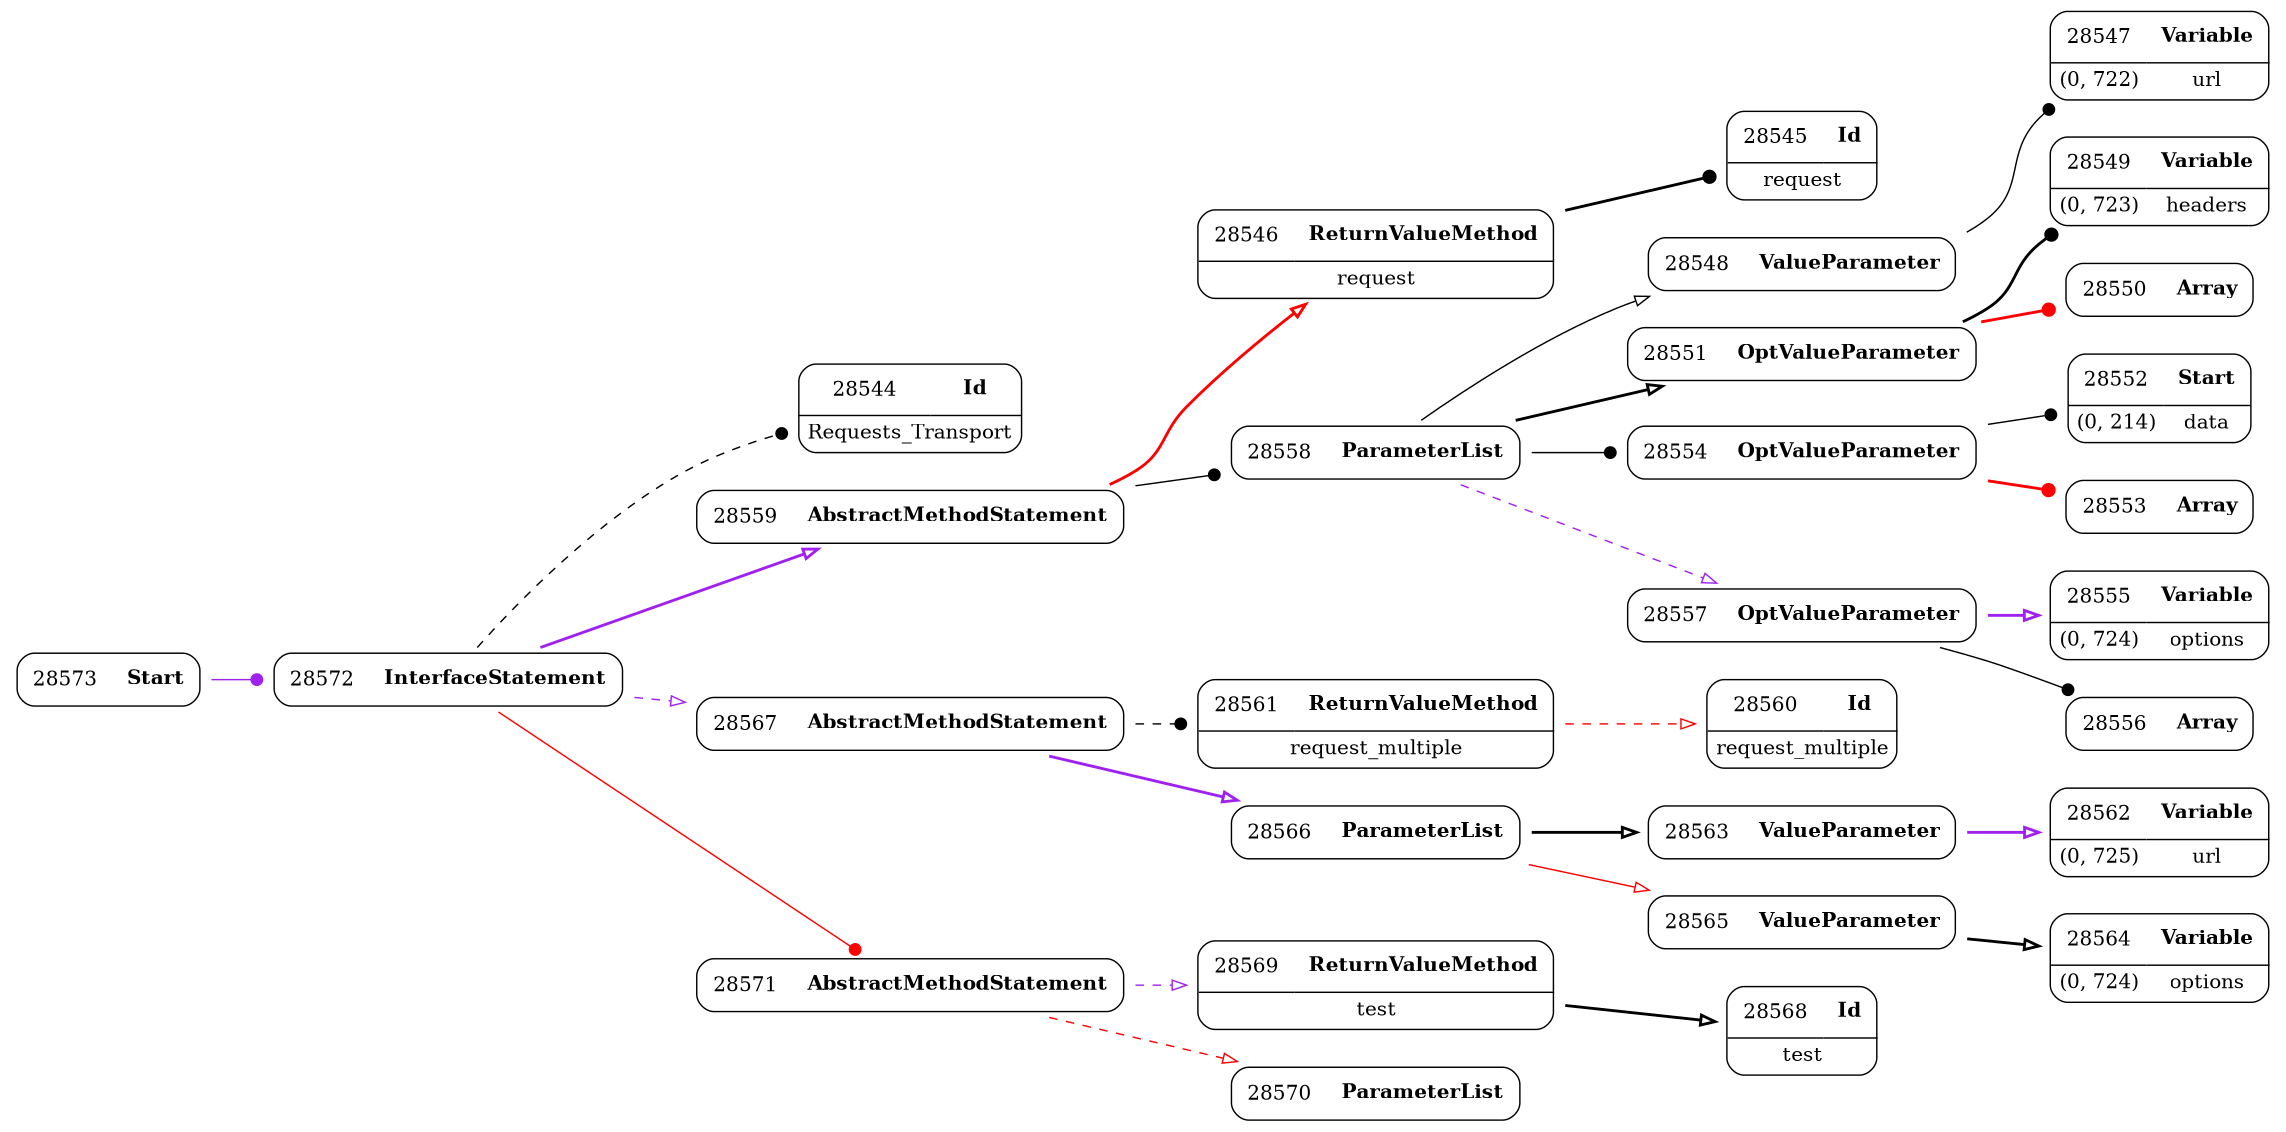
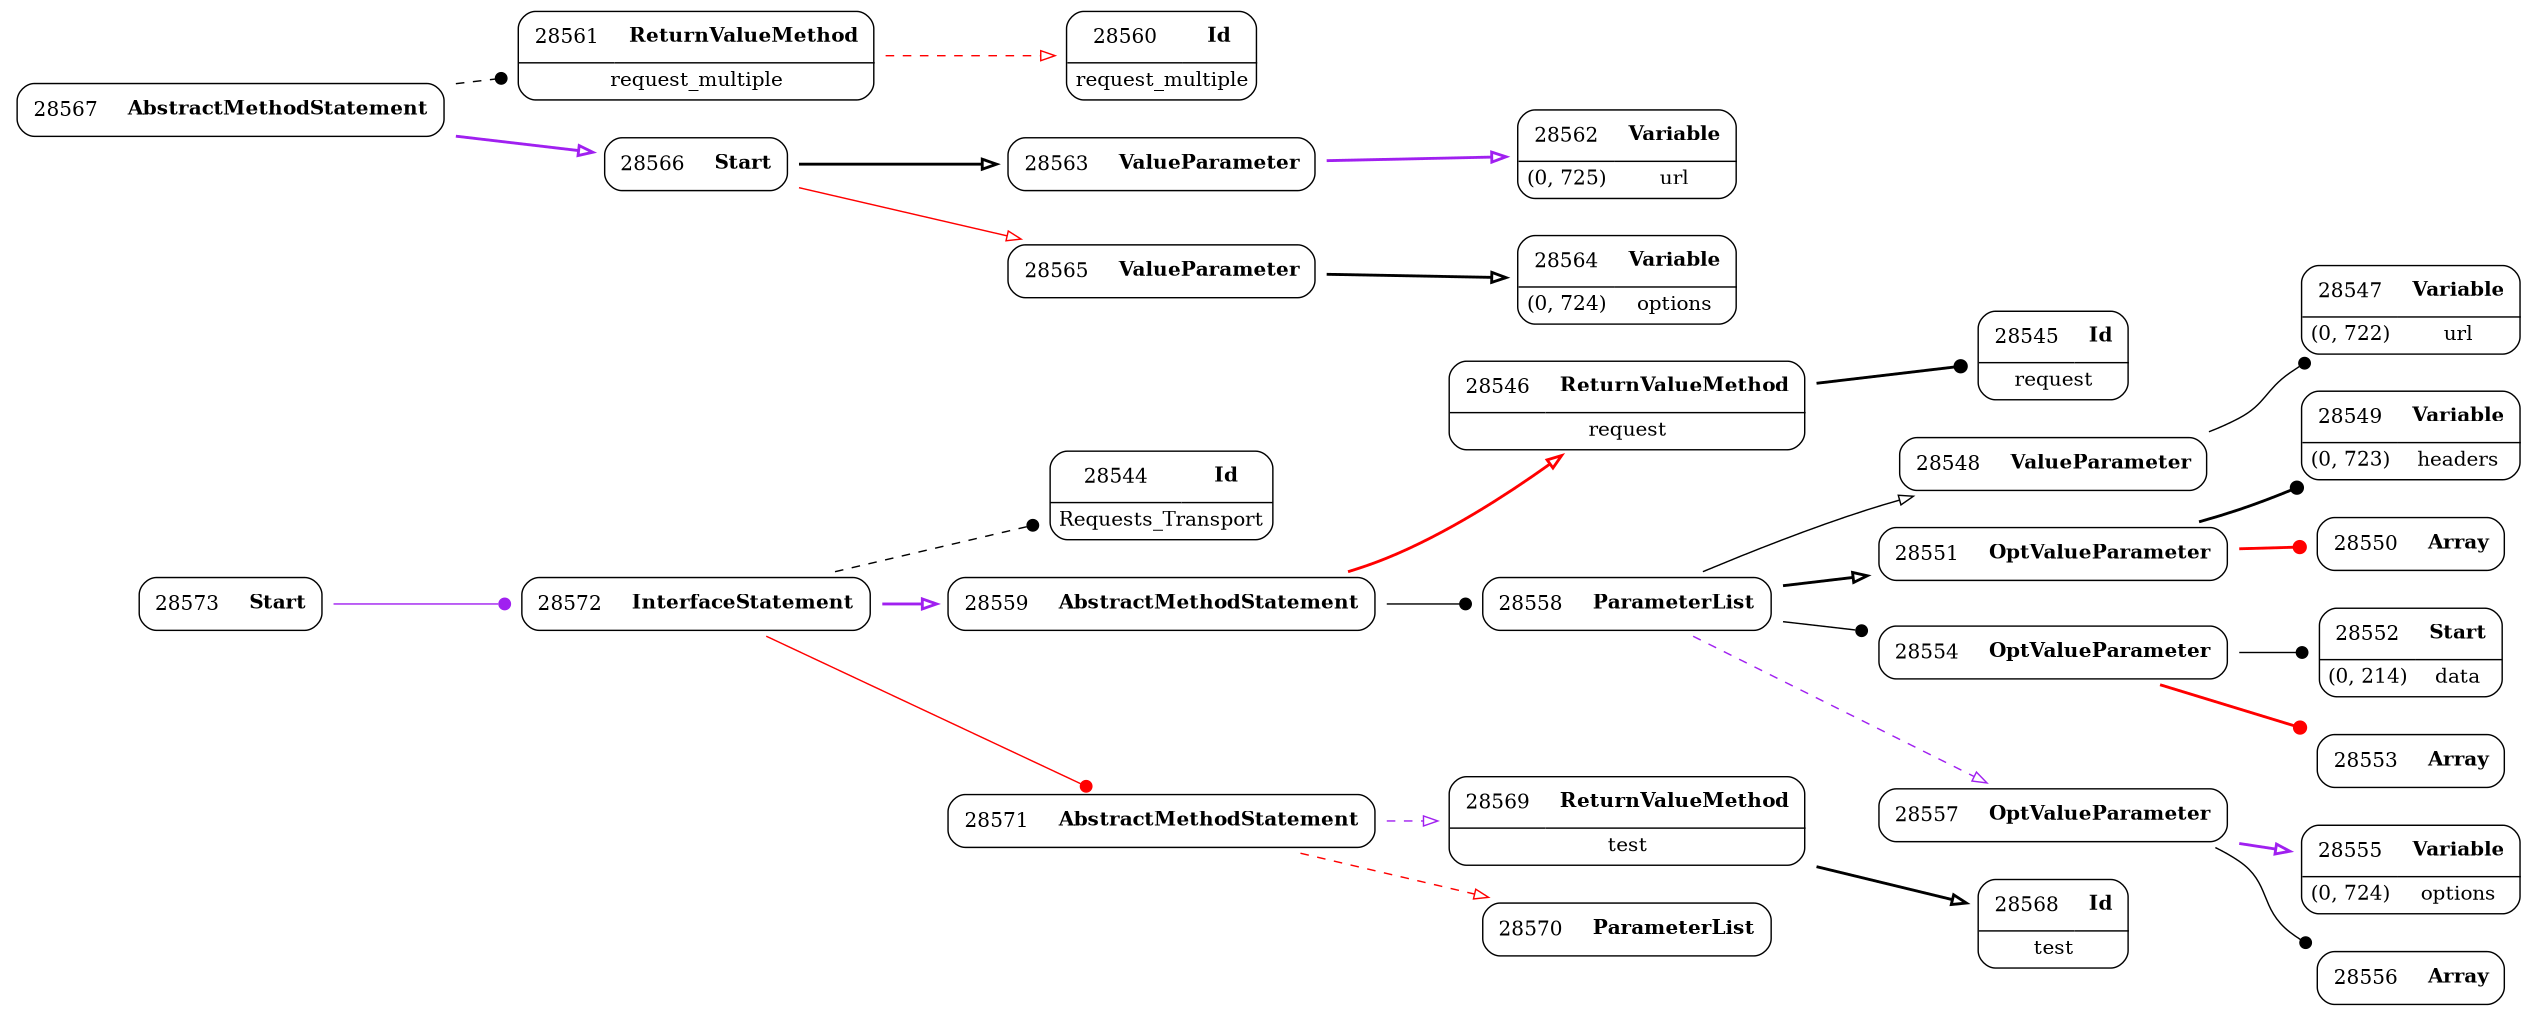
(653, 699) -> none
(1423, 831) -> (743, 163)
